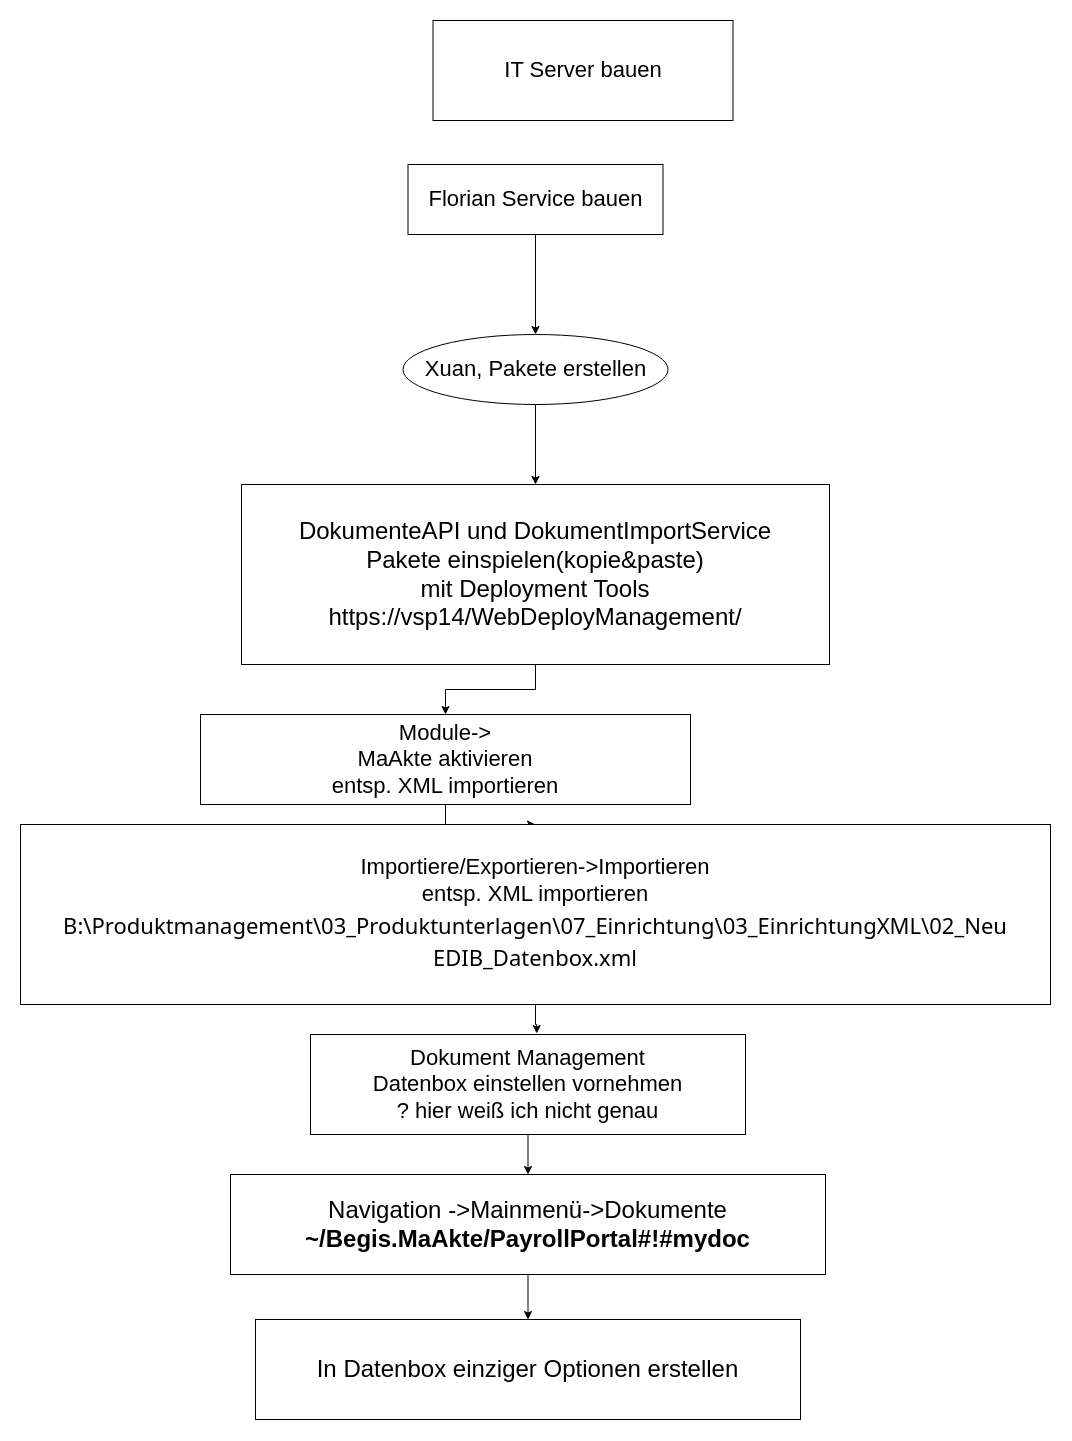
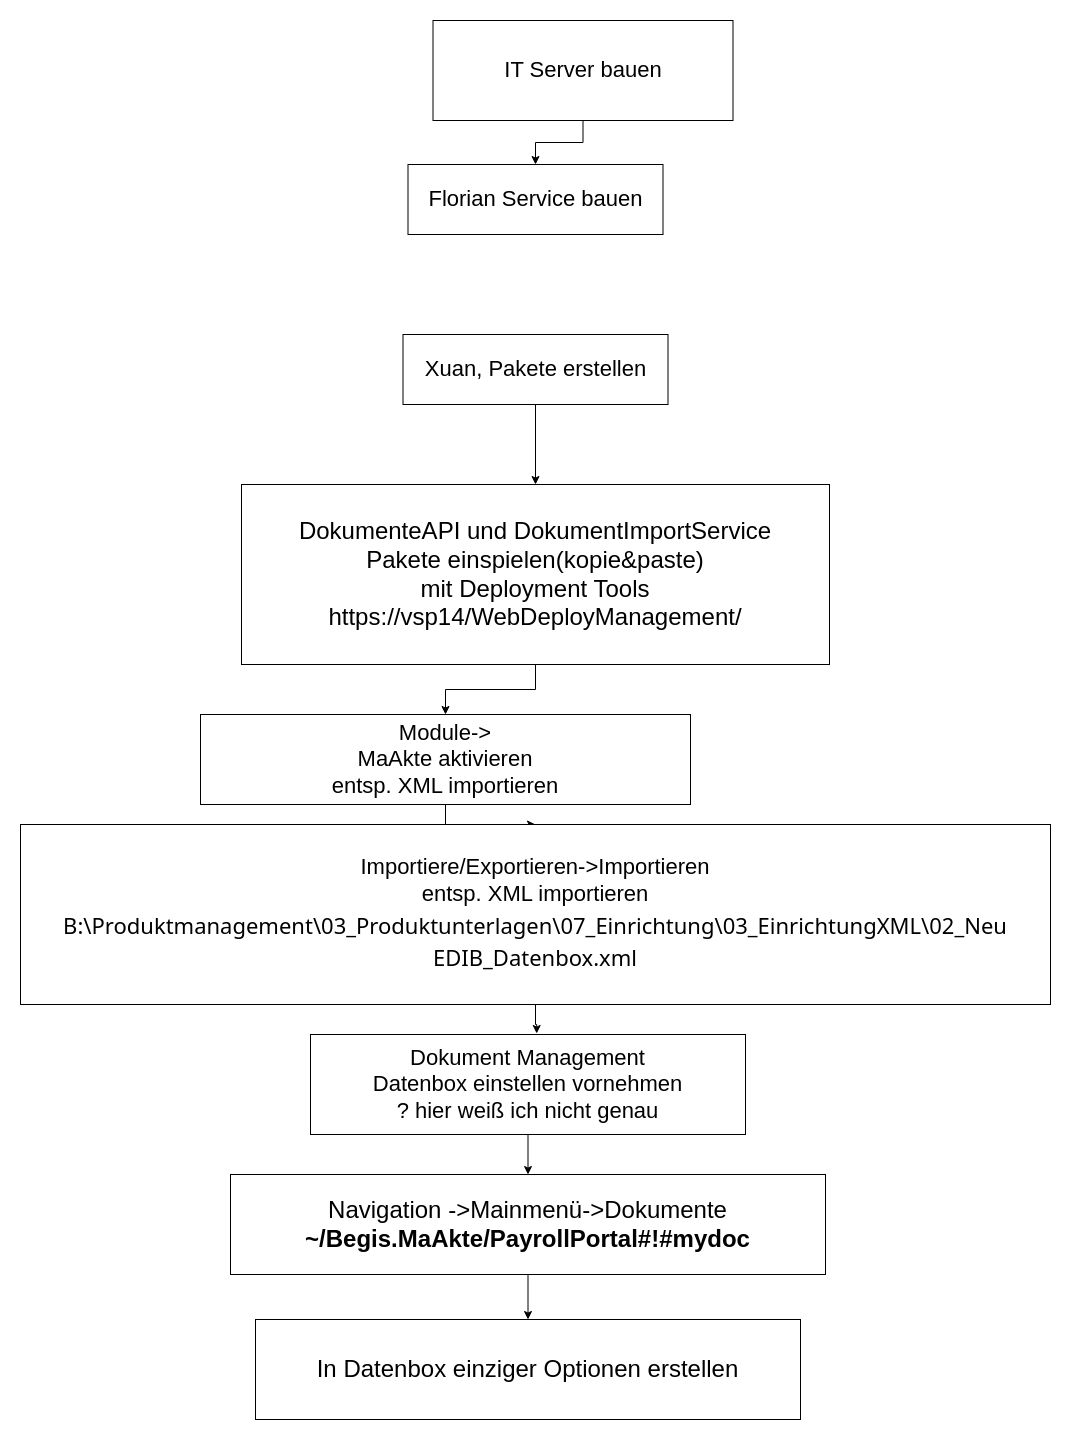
none -> (563, 143)
(536, 281) -> none
(536, 370) -> (536, 370)
